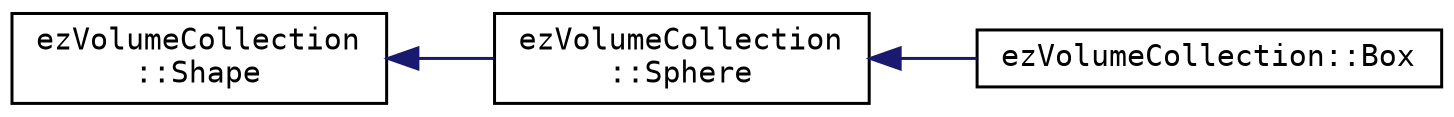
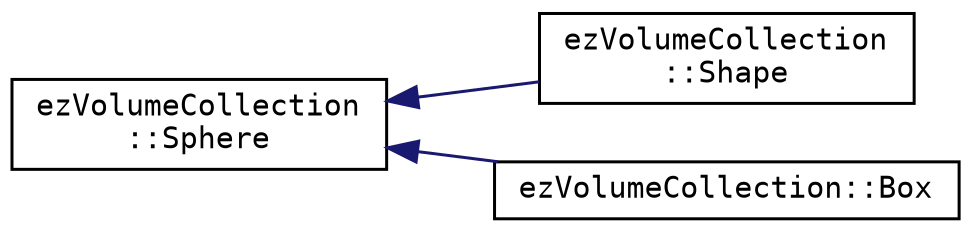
(456, 58) -> (479, 89)
